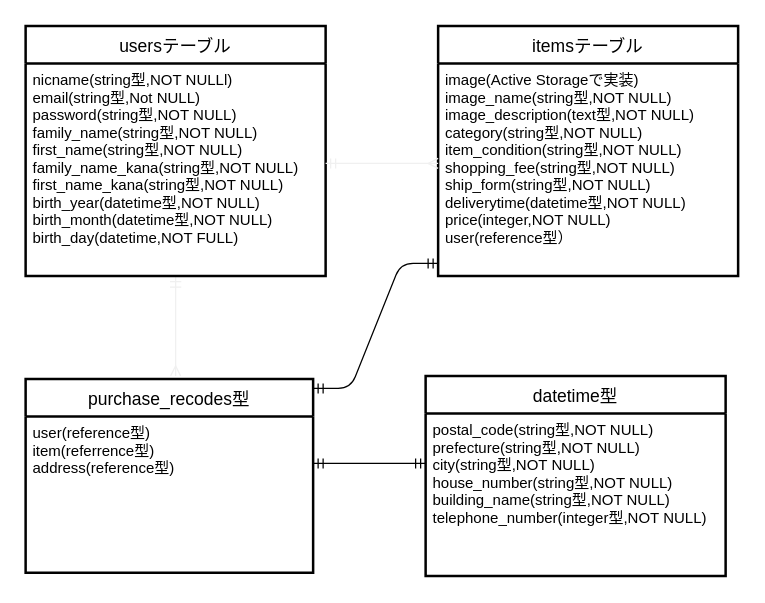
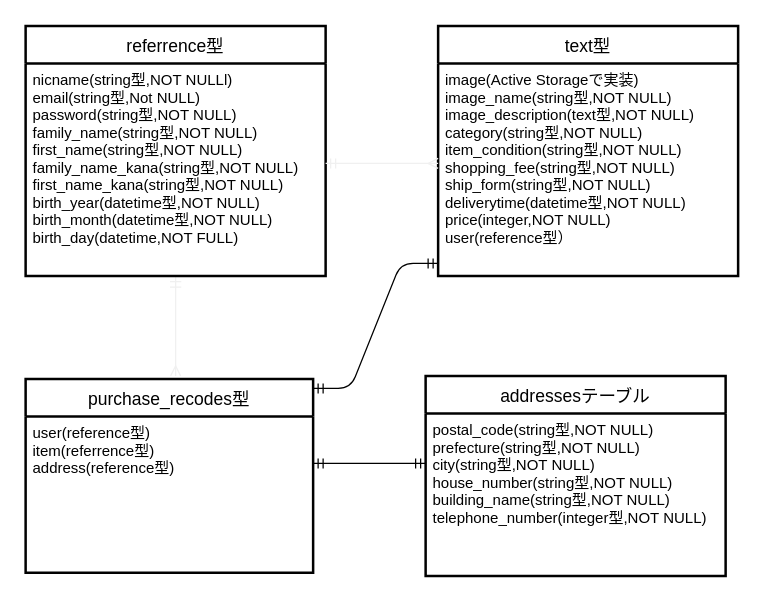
(175, 45) -> (175, 45)
(588, 45) -> (588, 45)
(575, 395) -> (575, 395)
